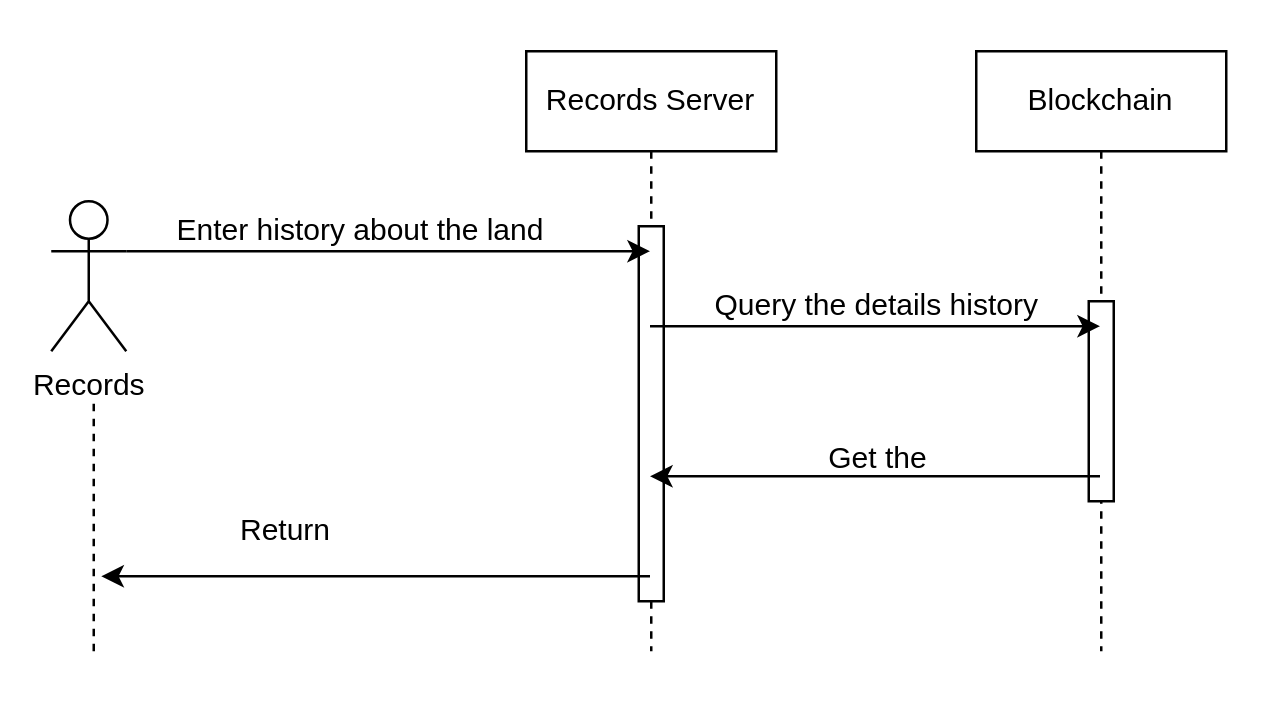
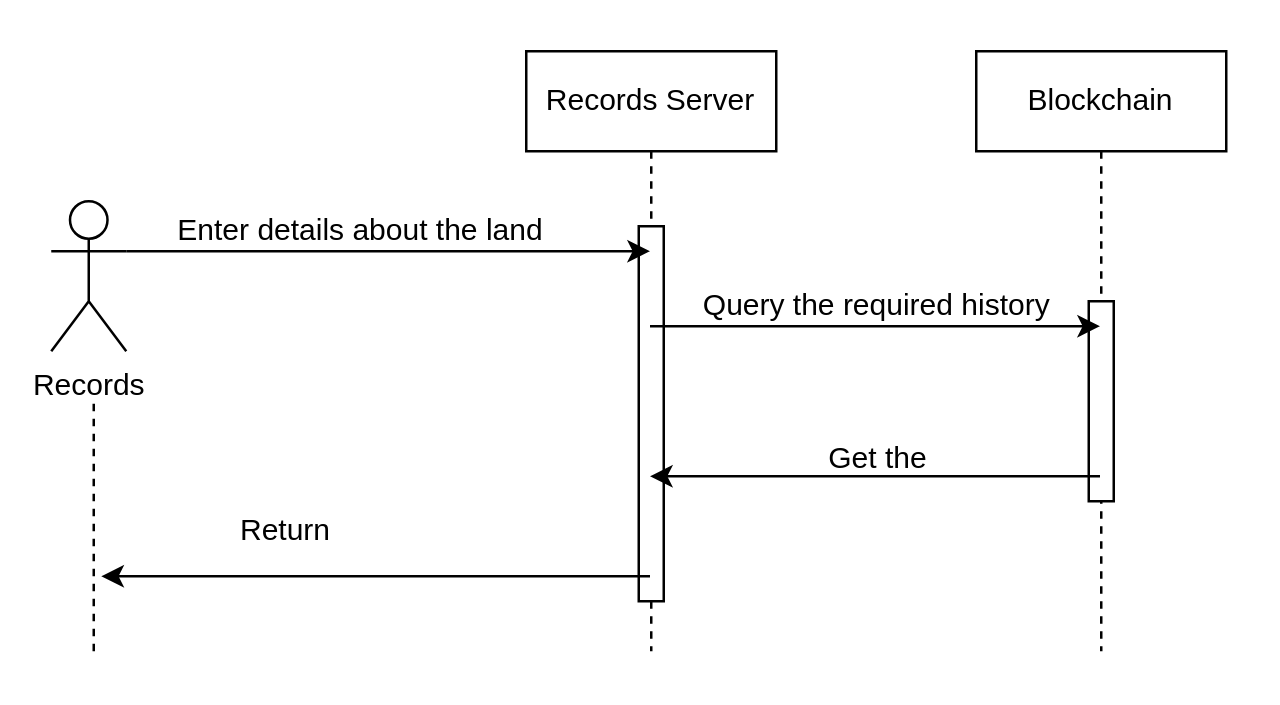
(361, 231) -> (361, 231)
(878, 306) -> (878, 306)
